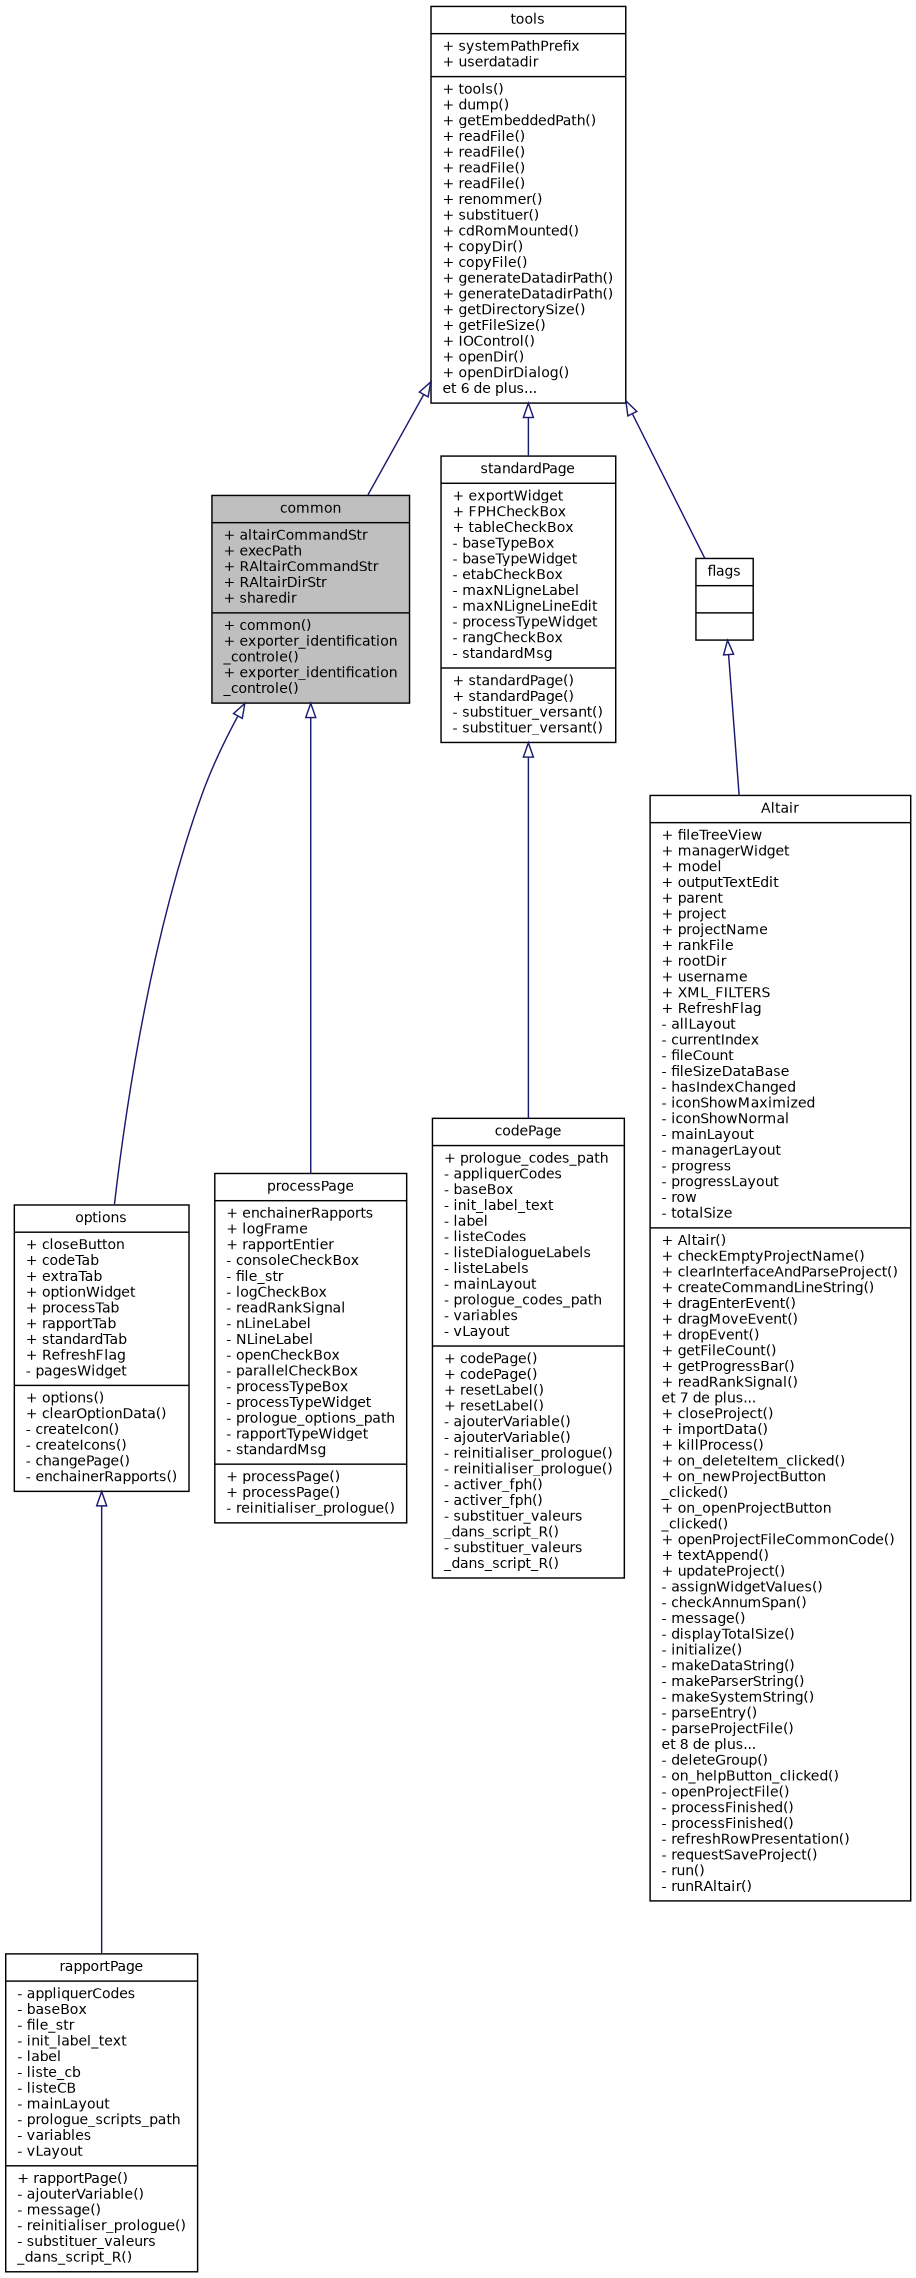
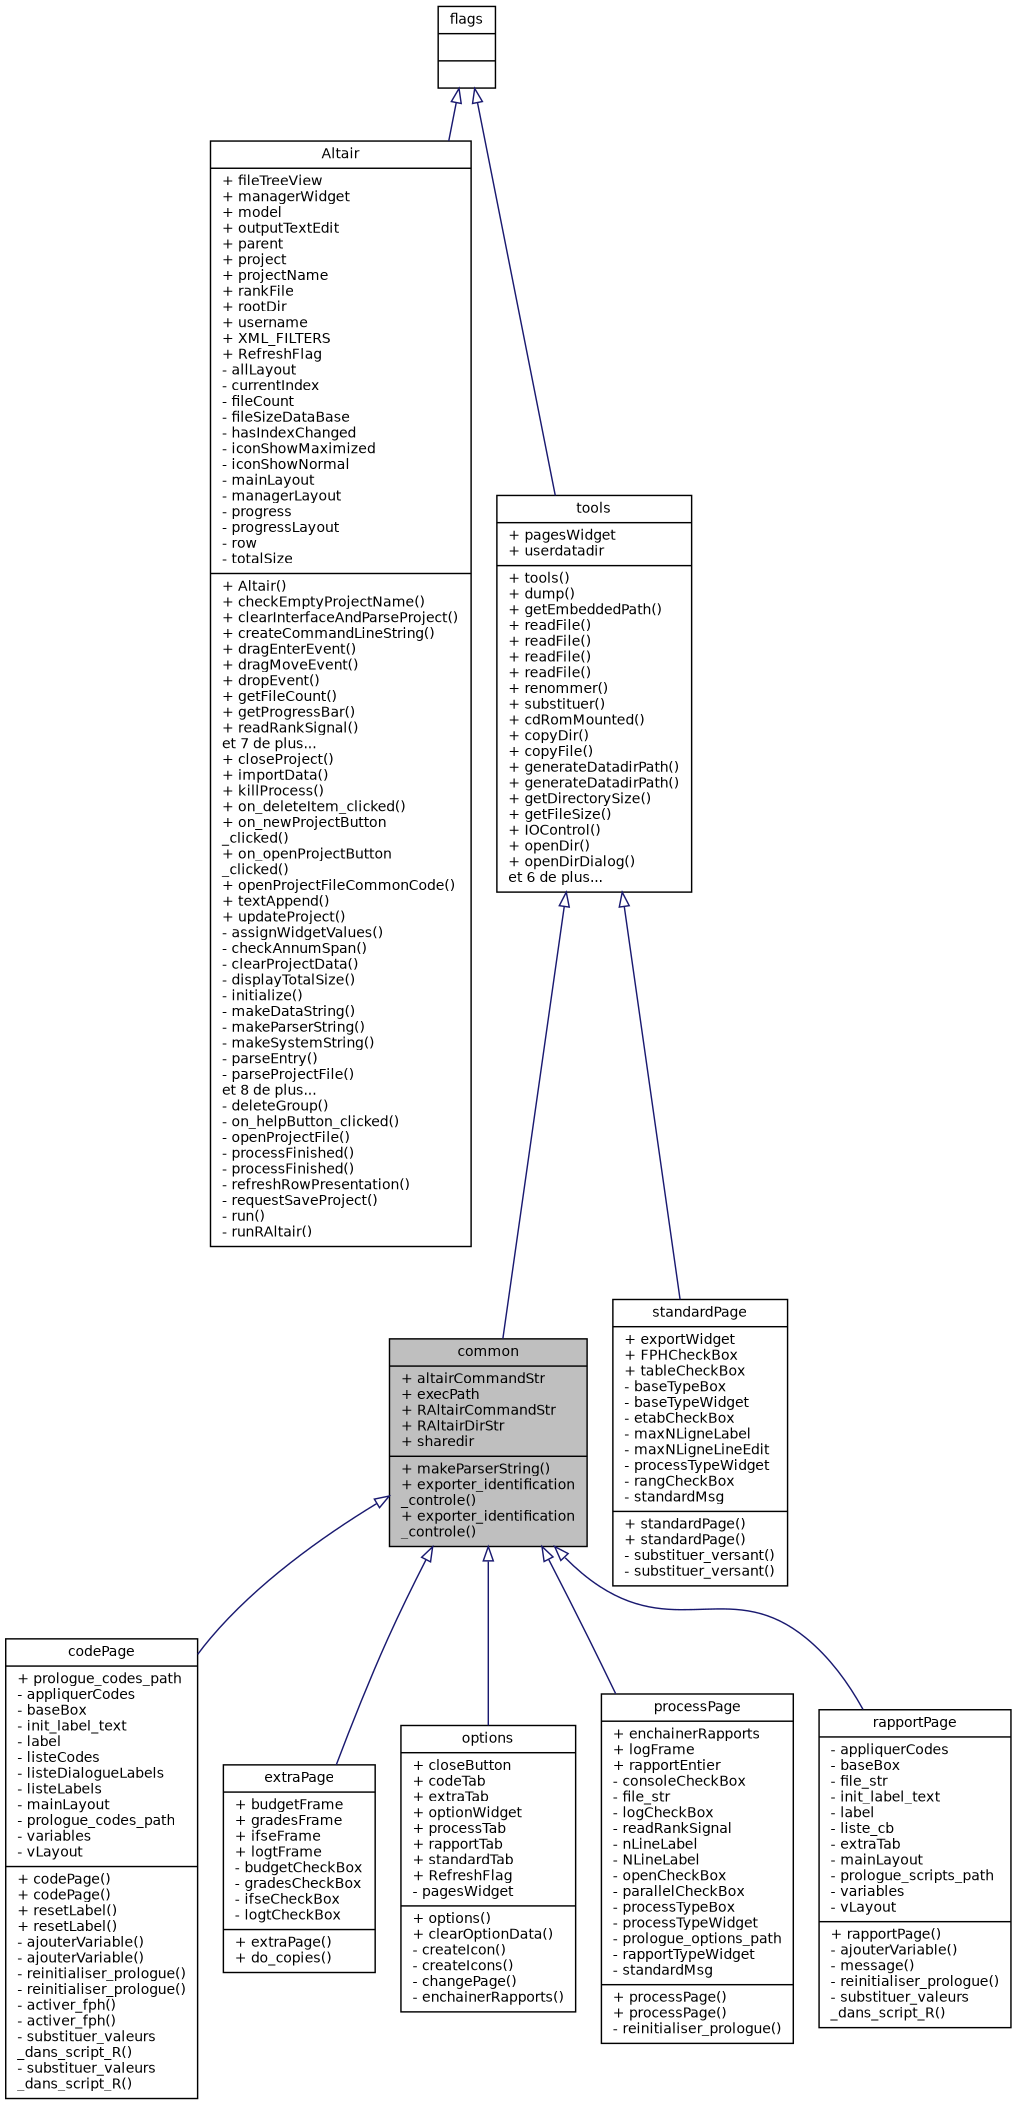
(512, 47) -> (563, 536)
(669, 486) -> (516, 299)
(268, 626) -> (476, 1469)
(528, 938) -> (280, 1571)
(704, 1619) -> (291, 964)
(102, 1730) -> (727, 1609)
none -> (299, 1869)
(47, 2088) -> (866, 1844)
